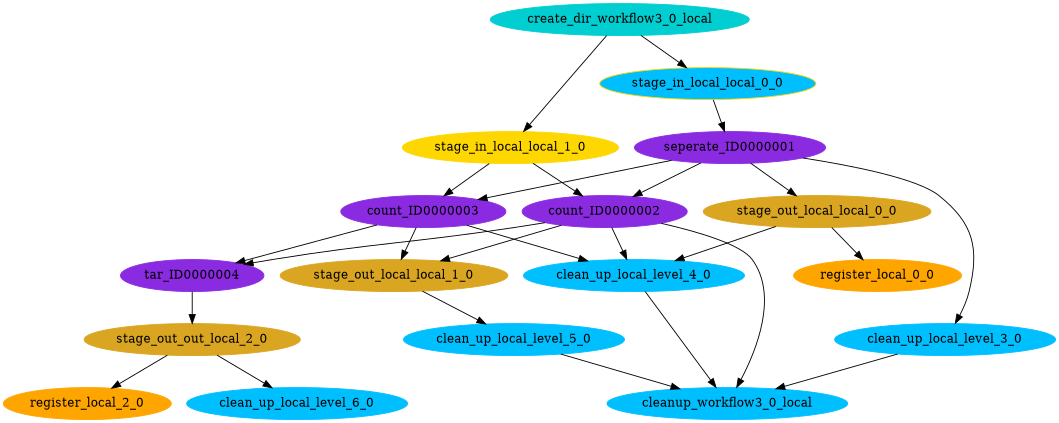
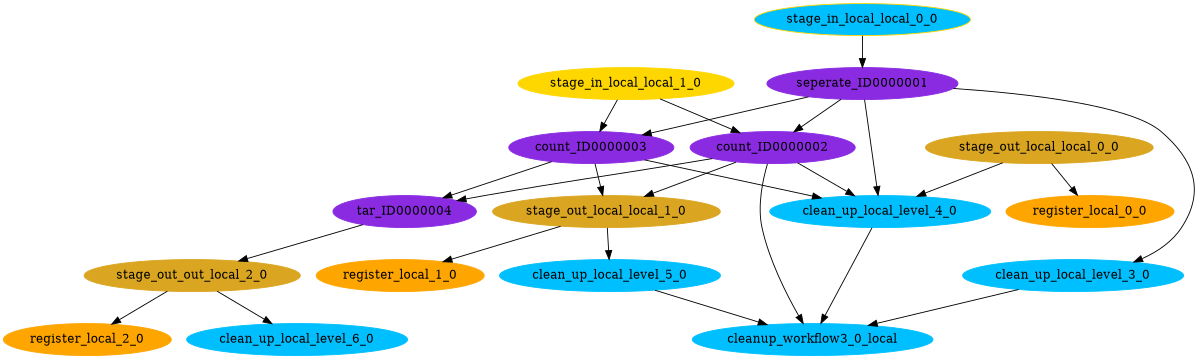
(620, 20) -> none
(770, 177) -> (871, 143)
none -> (400, 276)
